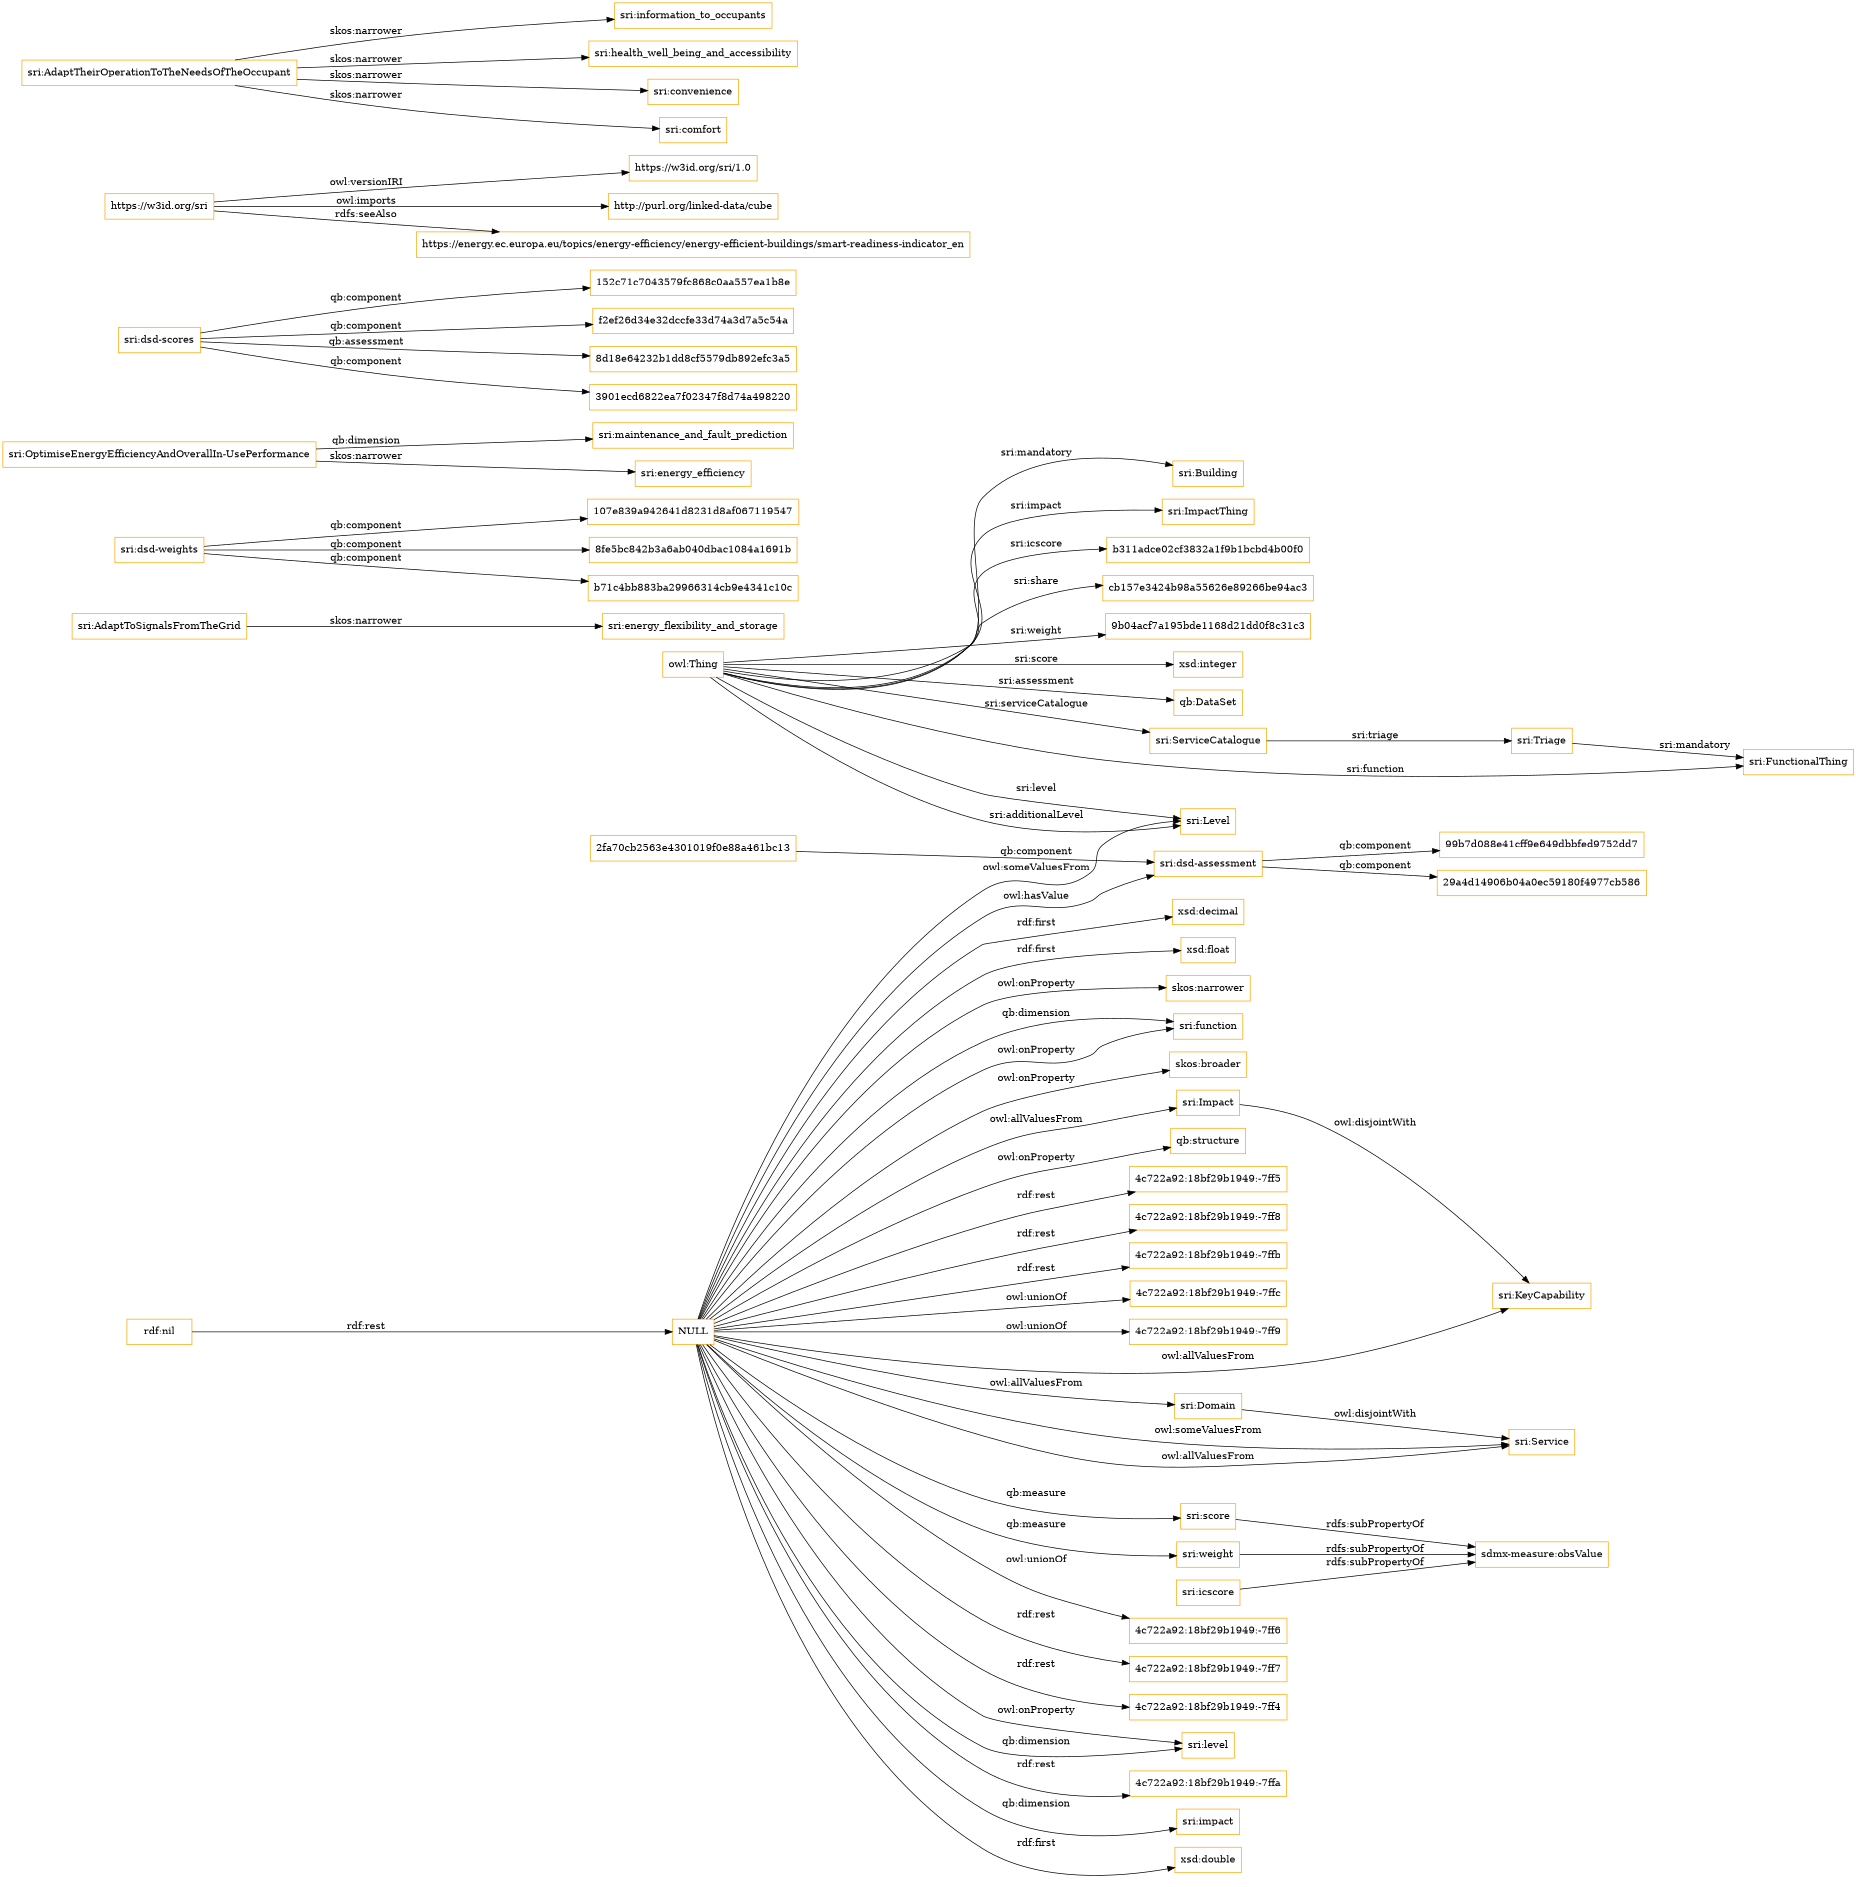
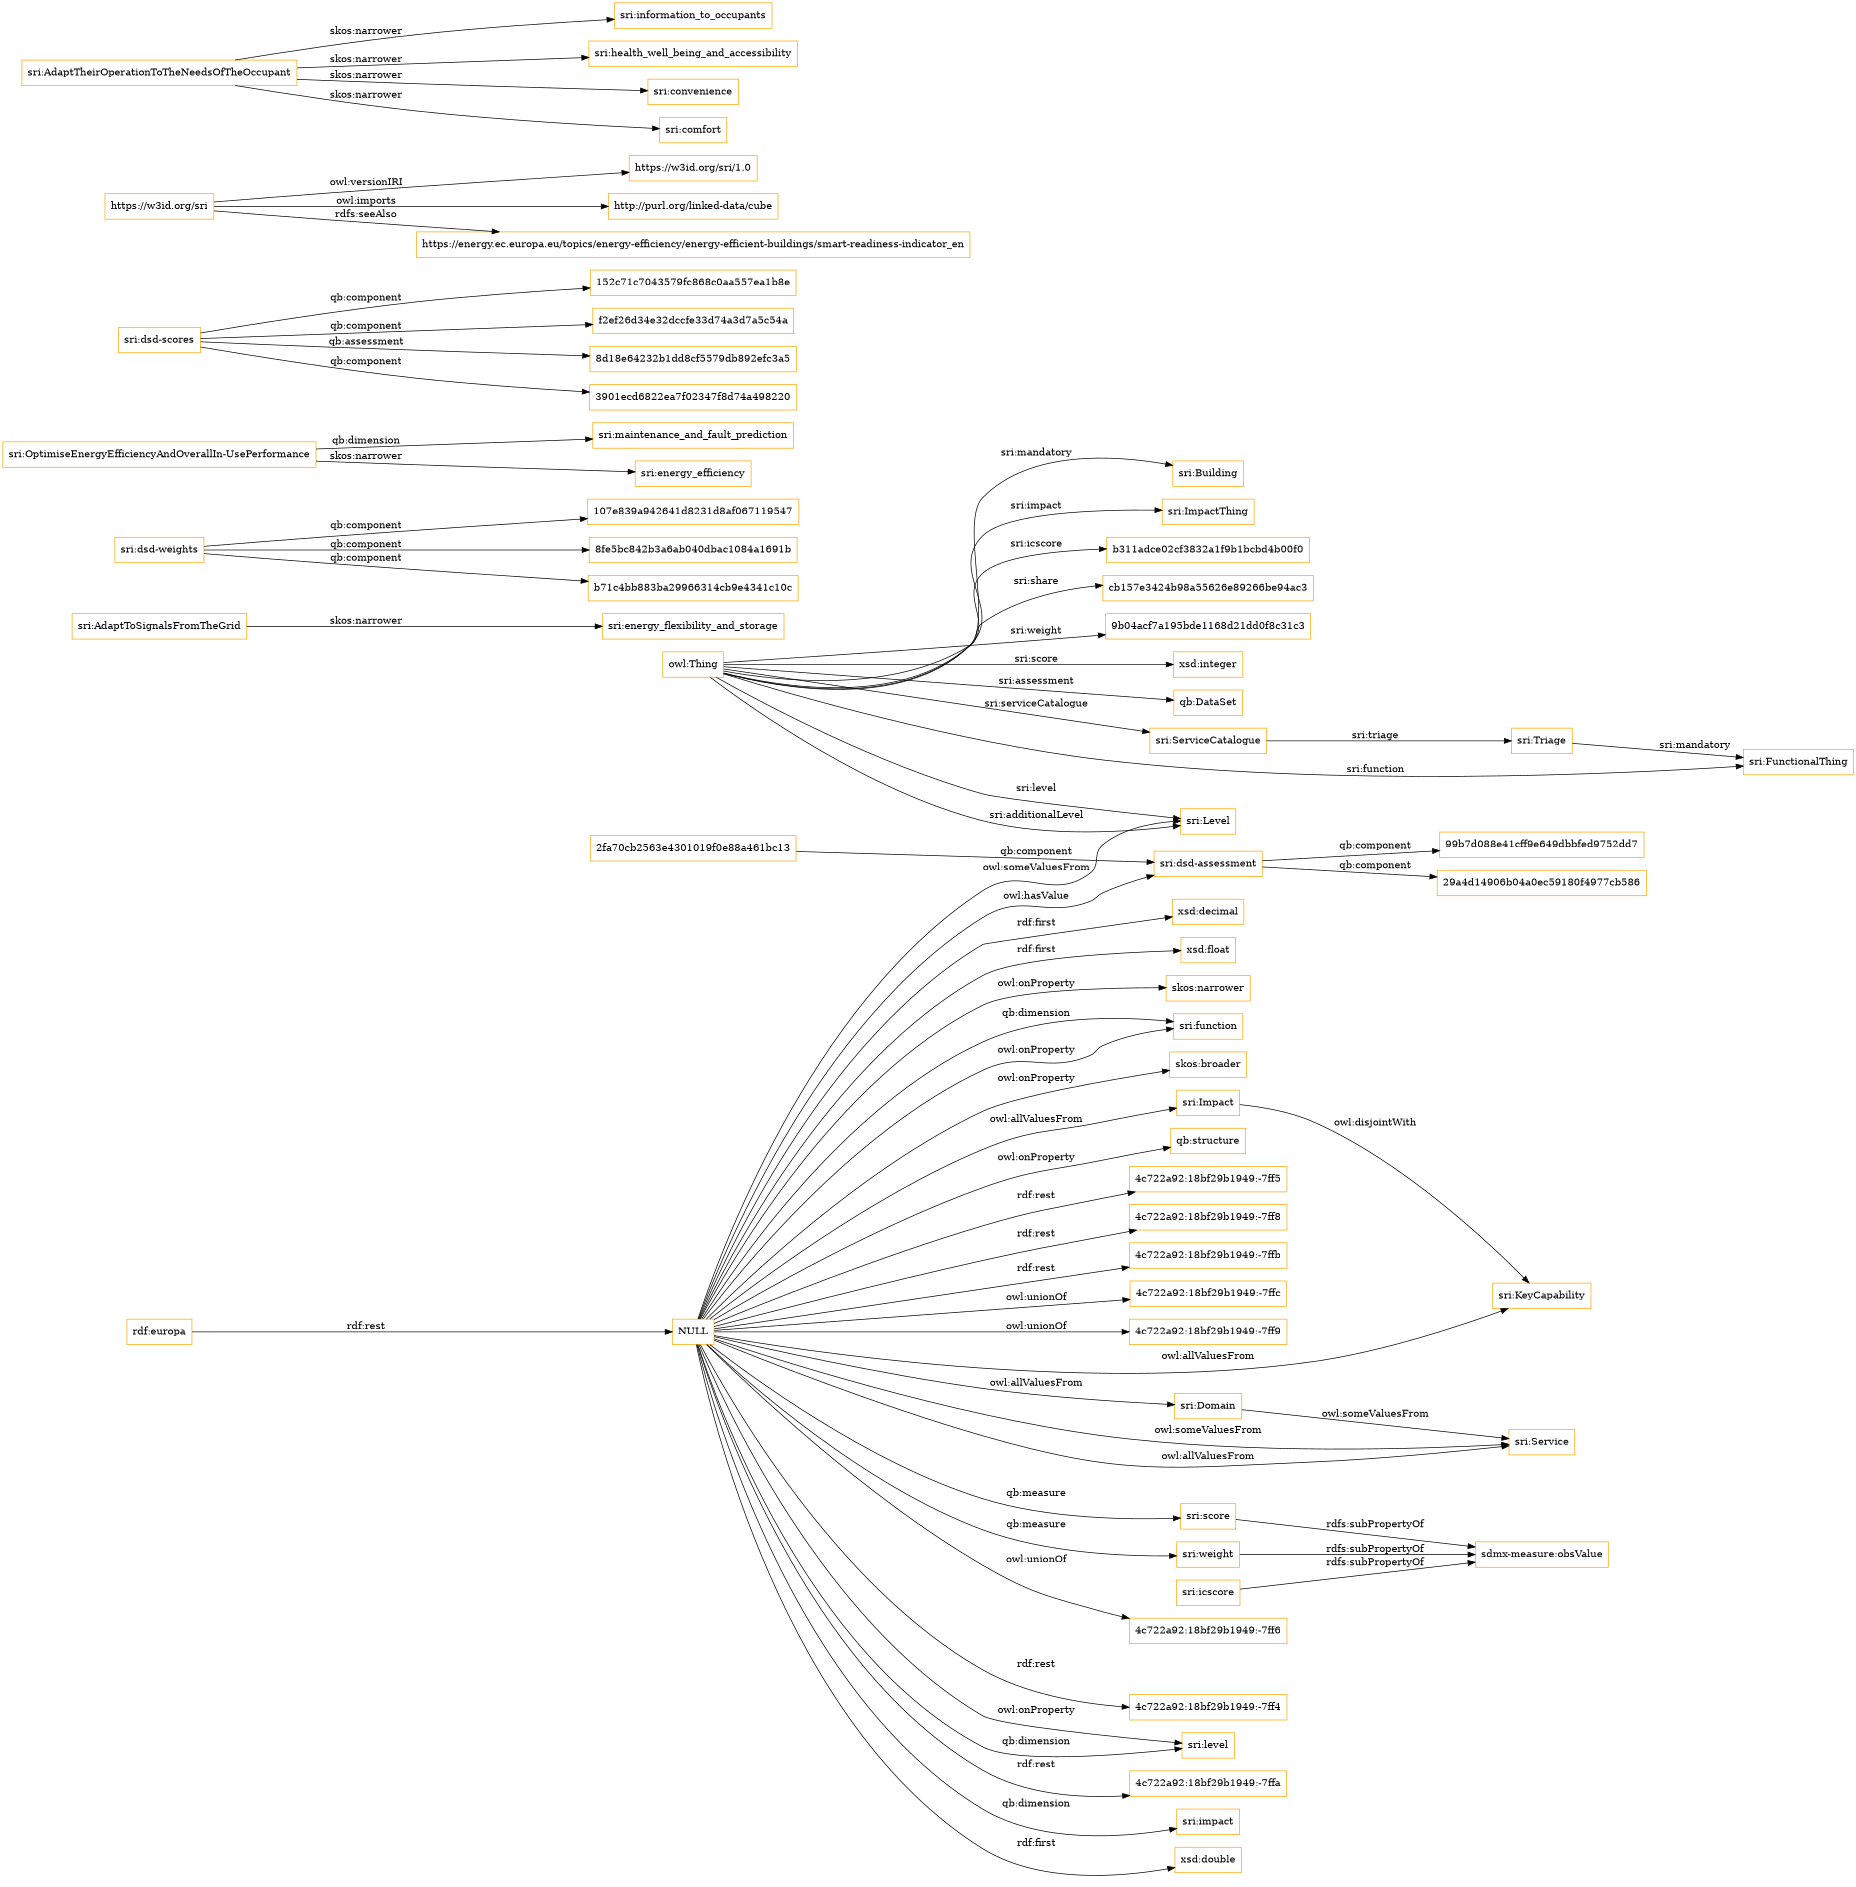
(159, 1332) -> (159, 1332)
(1375, 1414) -> (1375, 1414)
(1208, 1669) -> none
